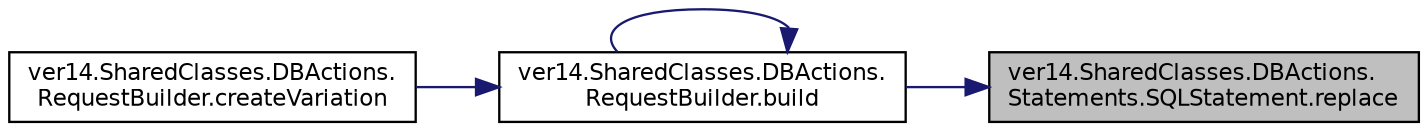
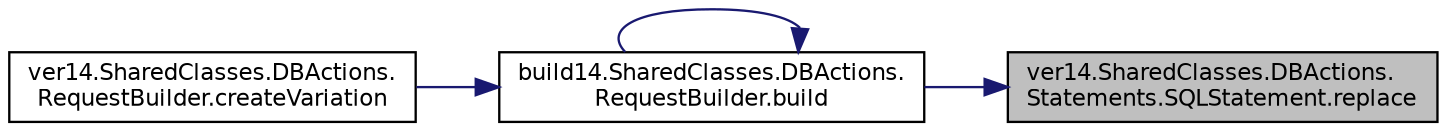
(702, 87) -> (712, 87)
